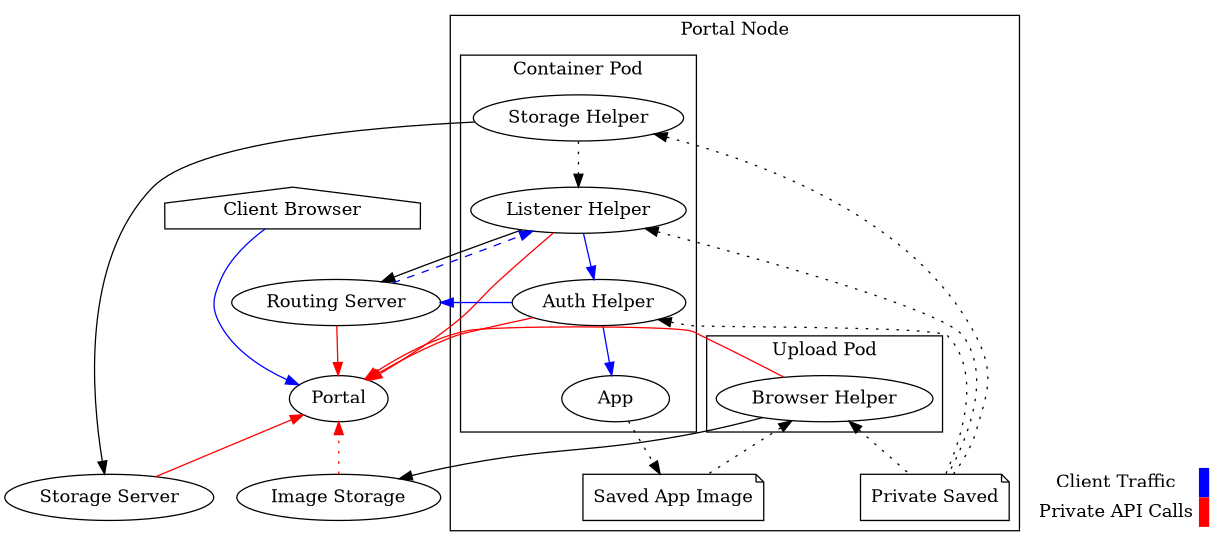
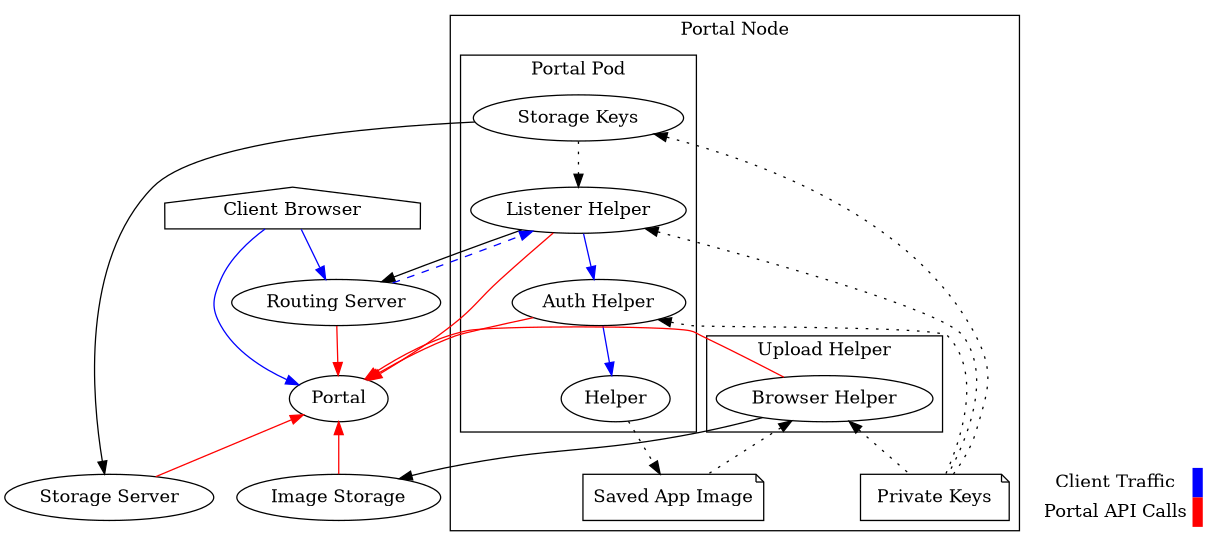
(578, 70) -> (578, 70)
(578, 118) -> (578, 118)
(489, 303) -> (311, 248)
(825, 351) -> (825, 351)
(616, 399) -> (616, 399)
(339, 454) -> (339, 454)
(935, 497) -> (935, 497)
(1116, 511) -> (1116, 511)
